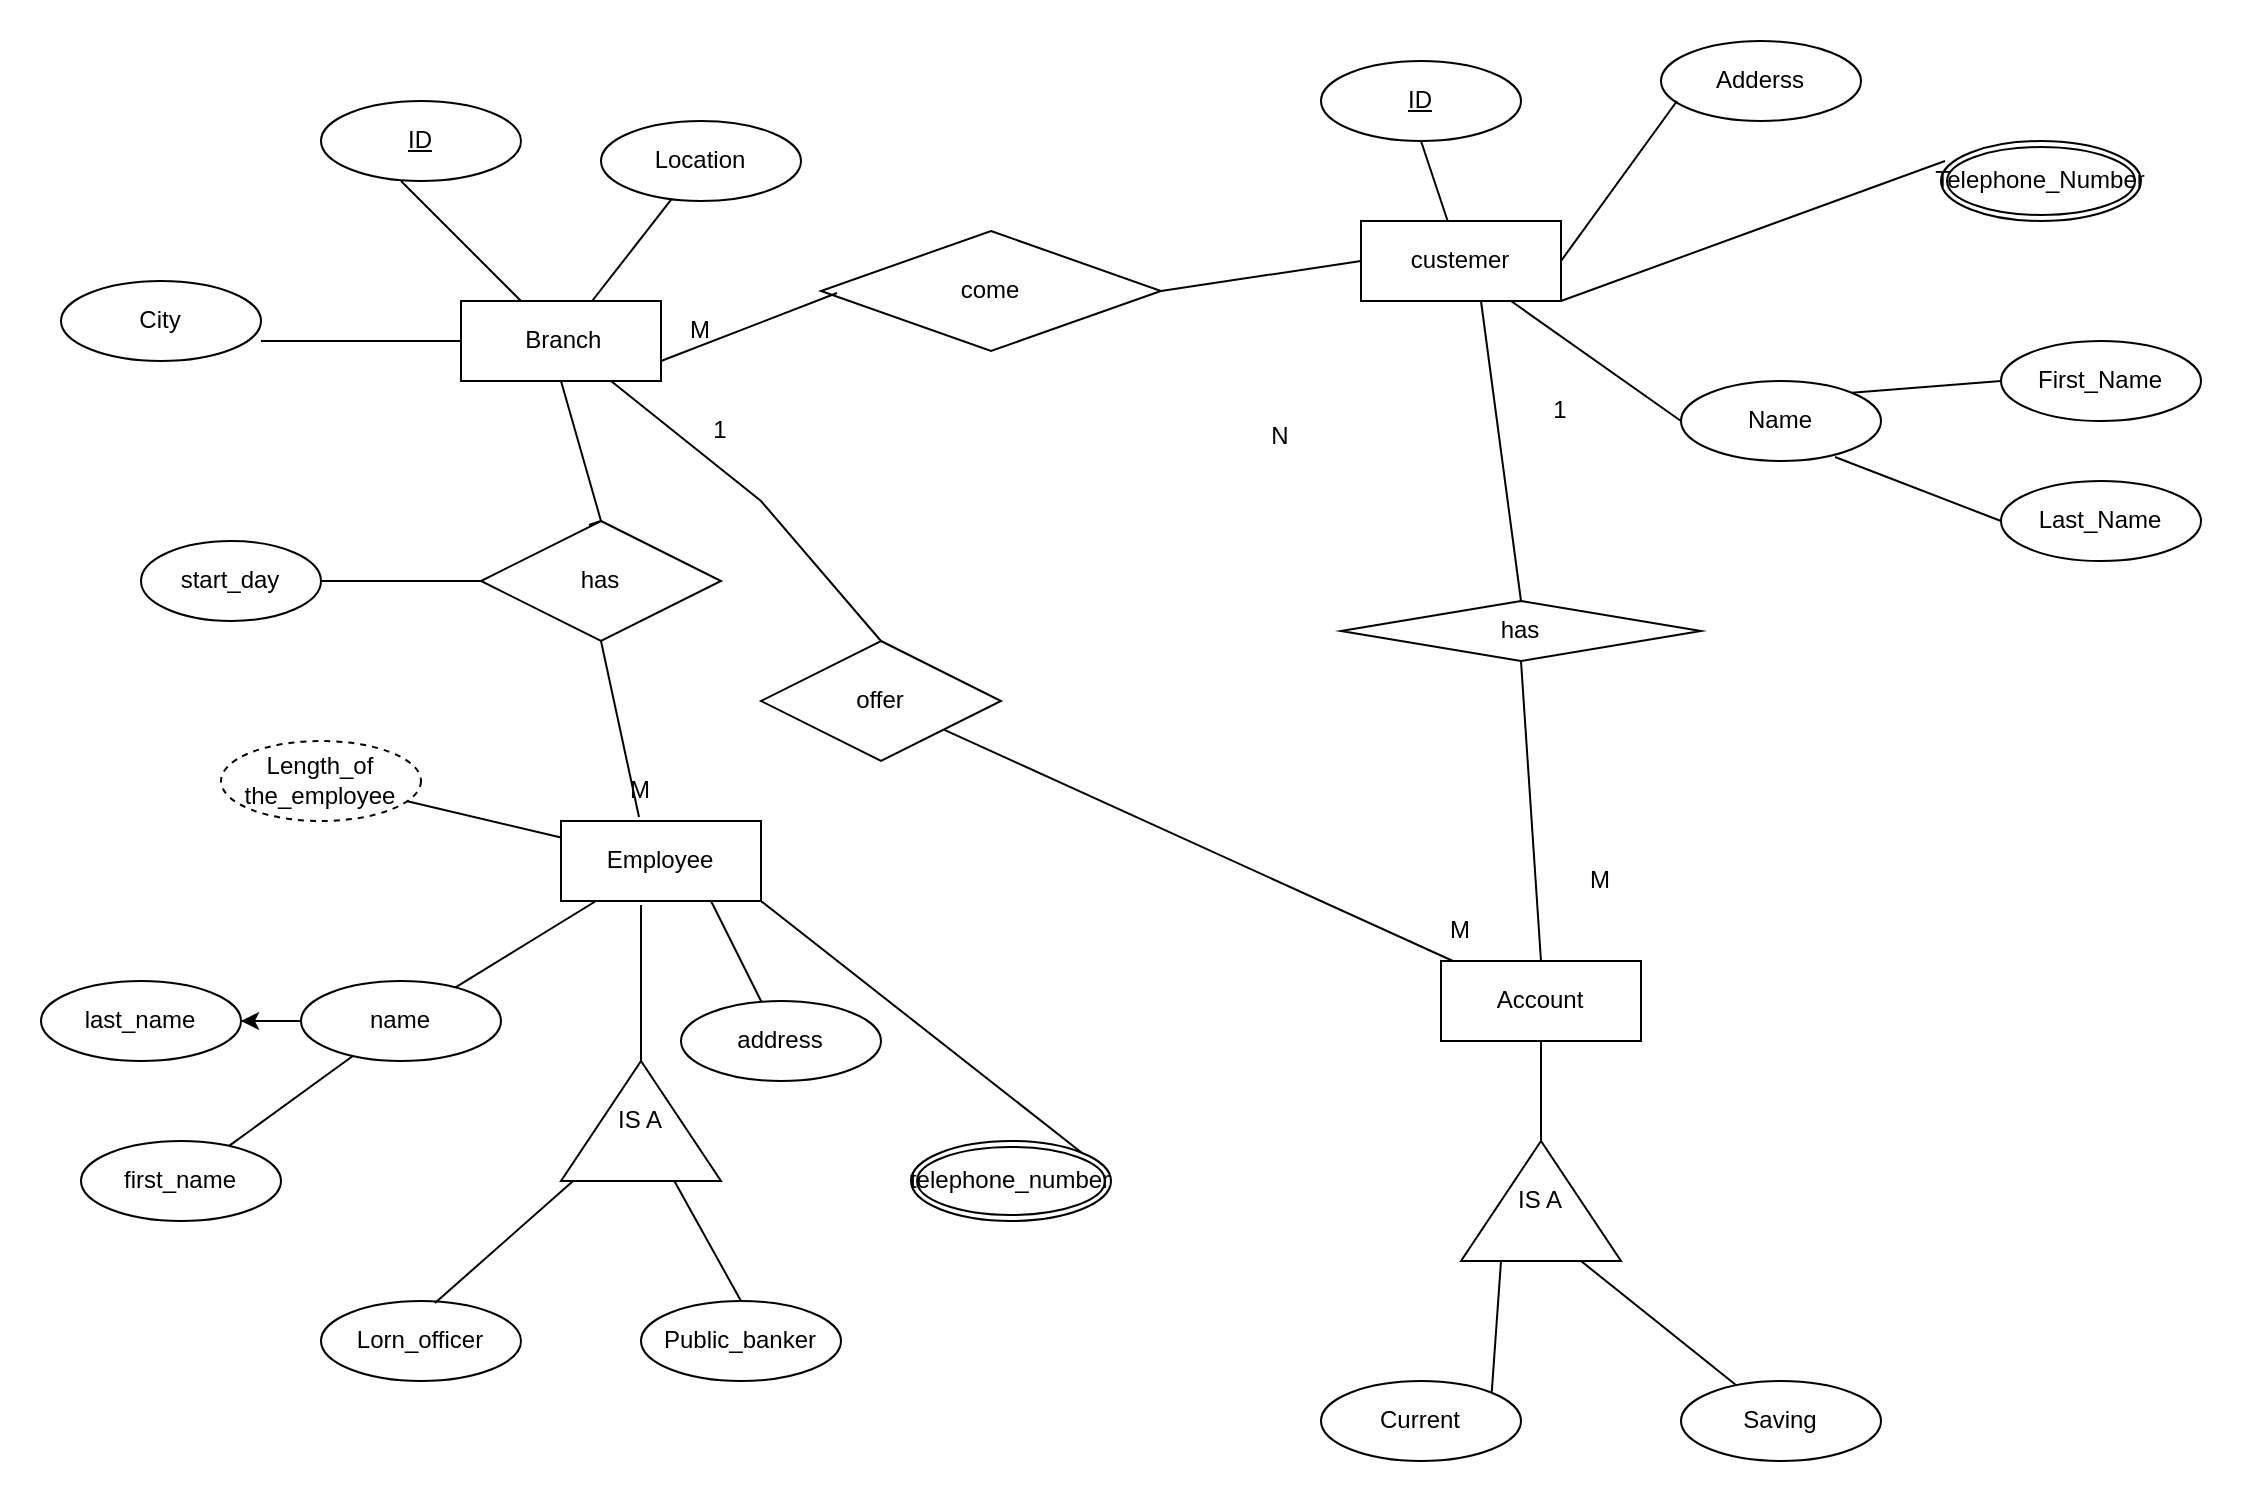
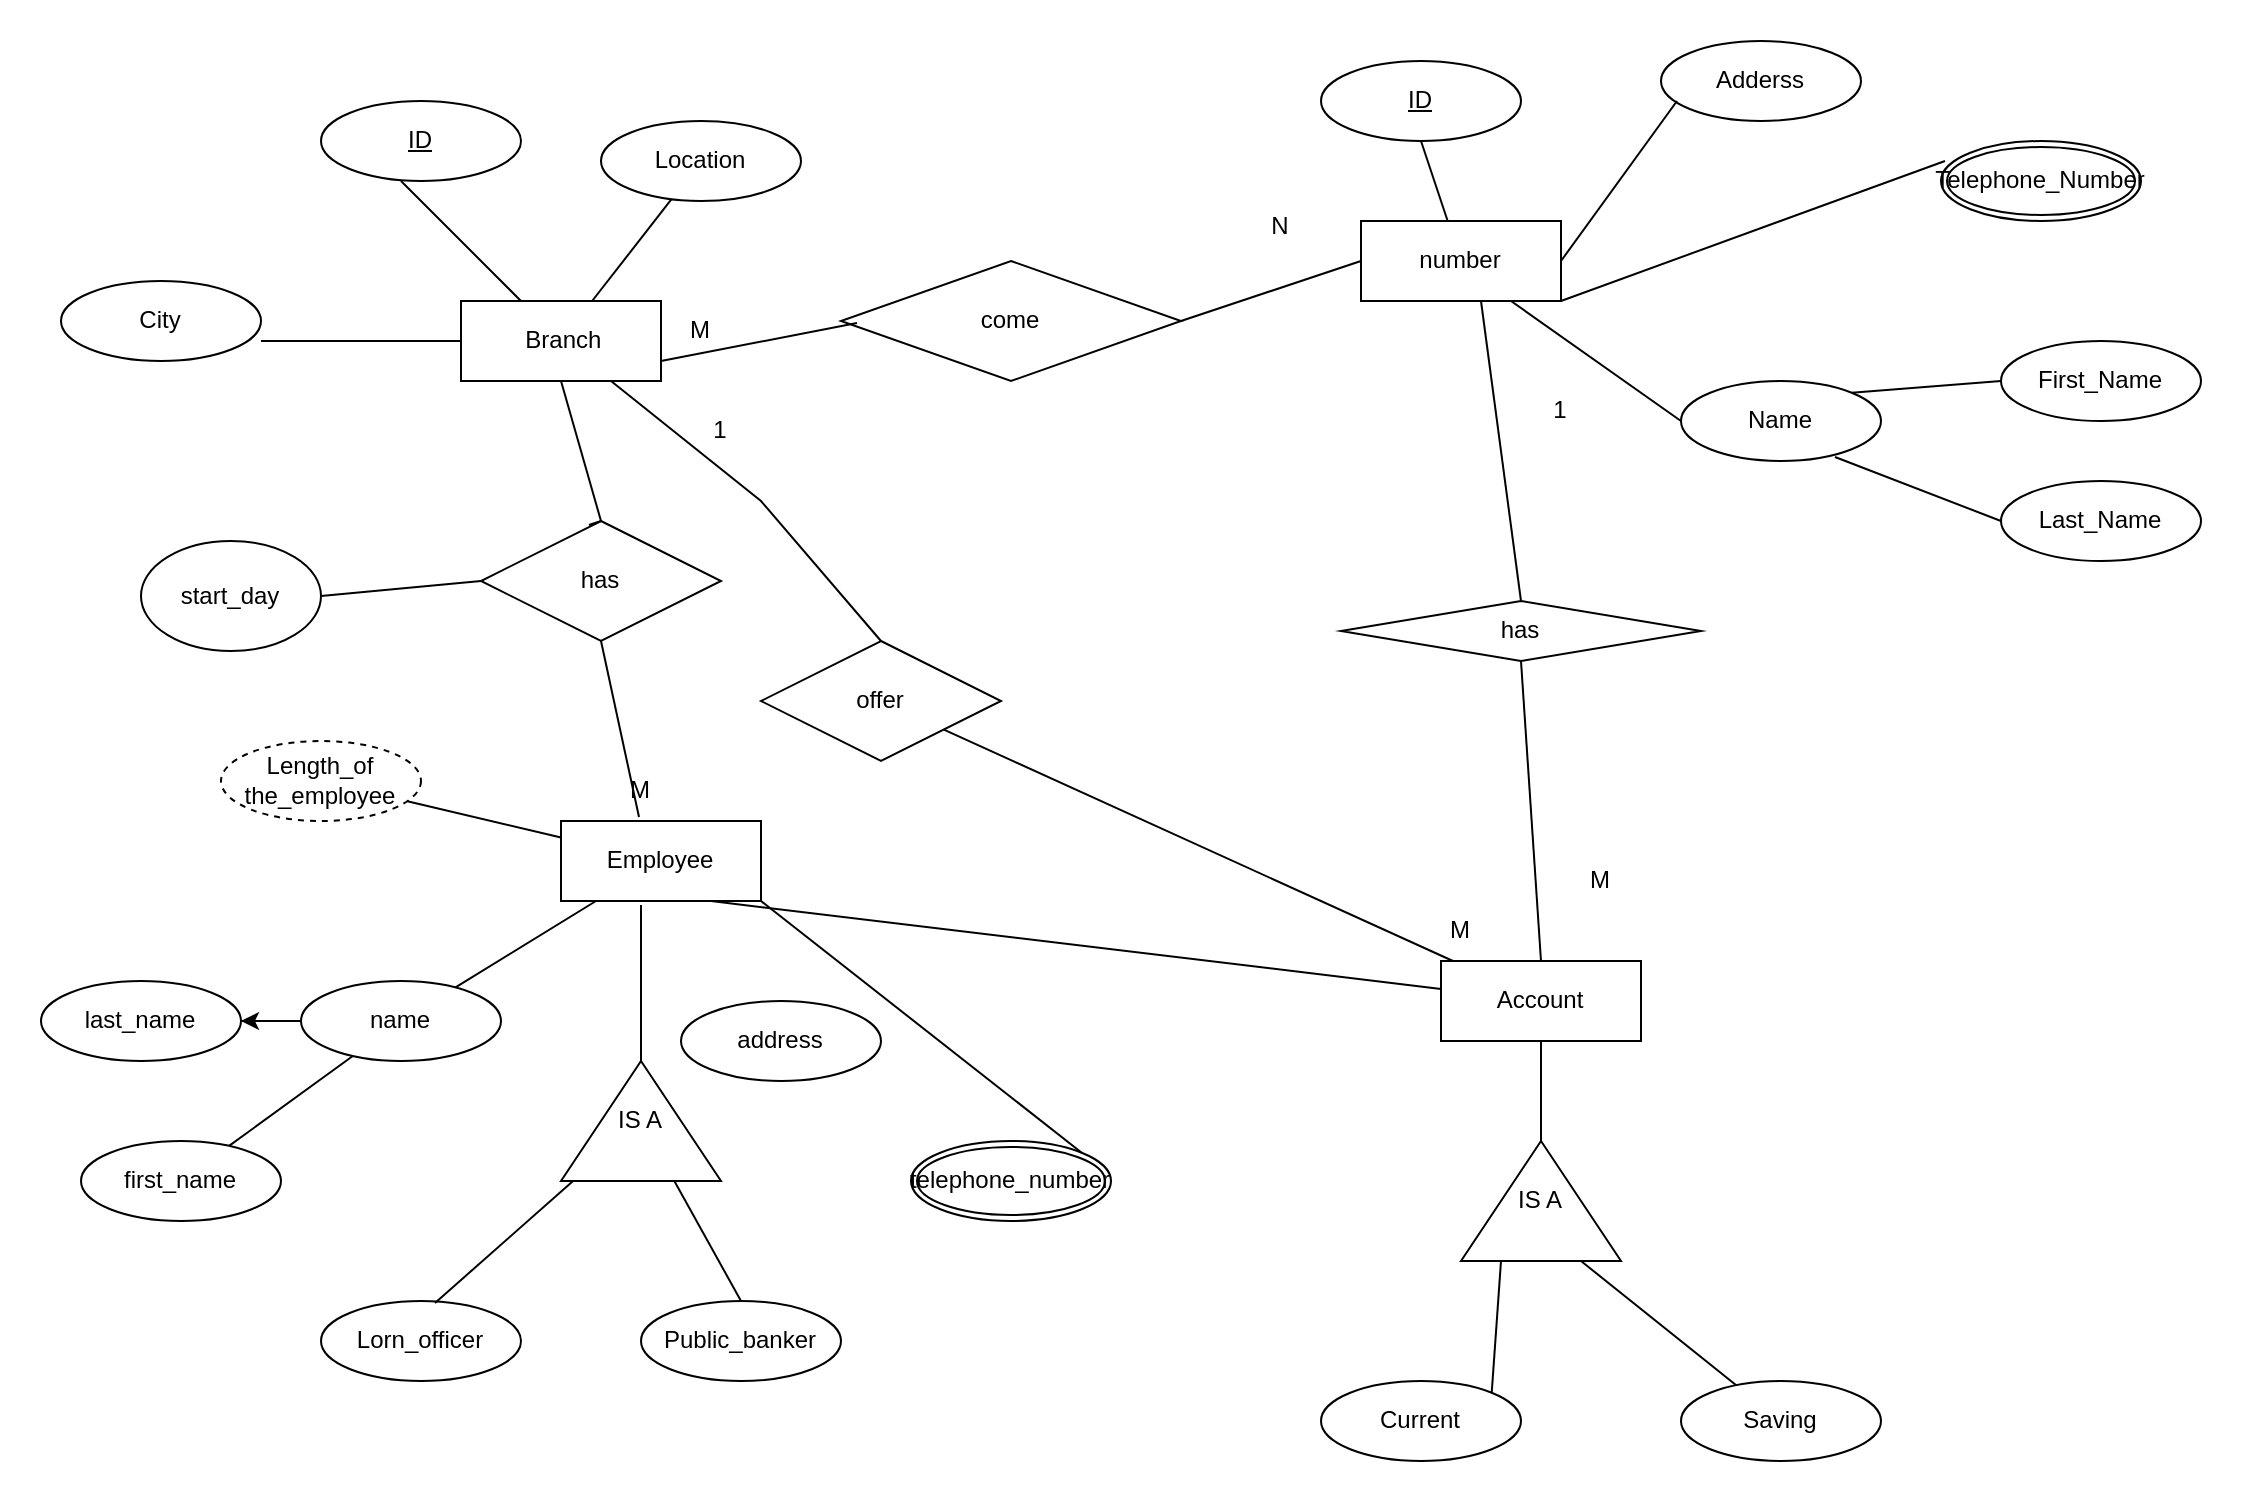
(1461, 261) -> (1461, 261)
(991, 291) -> (1011, 321)
(1281, 436) -> (1281, 226)
(231, 581) -> (231, 596)
(736, 951) -> (1108, 949)
